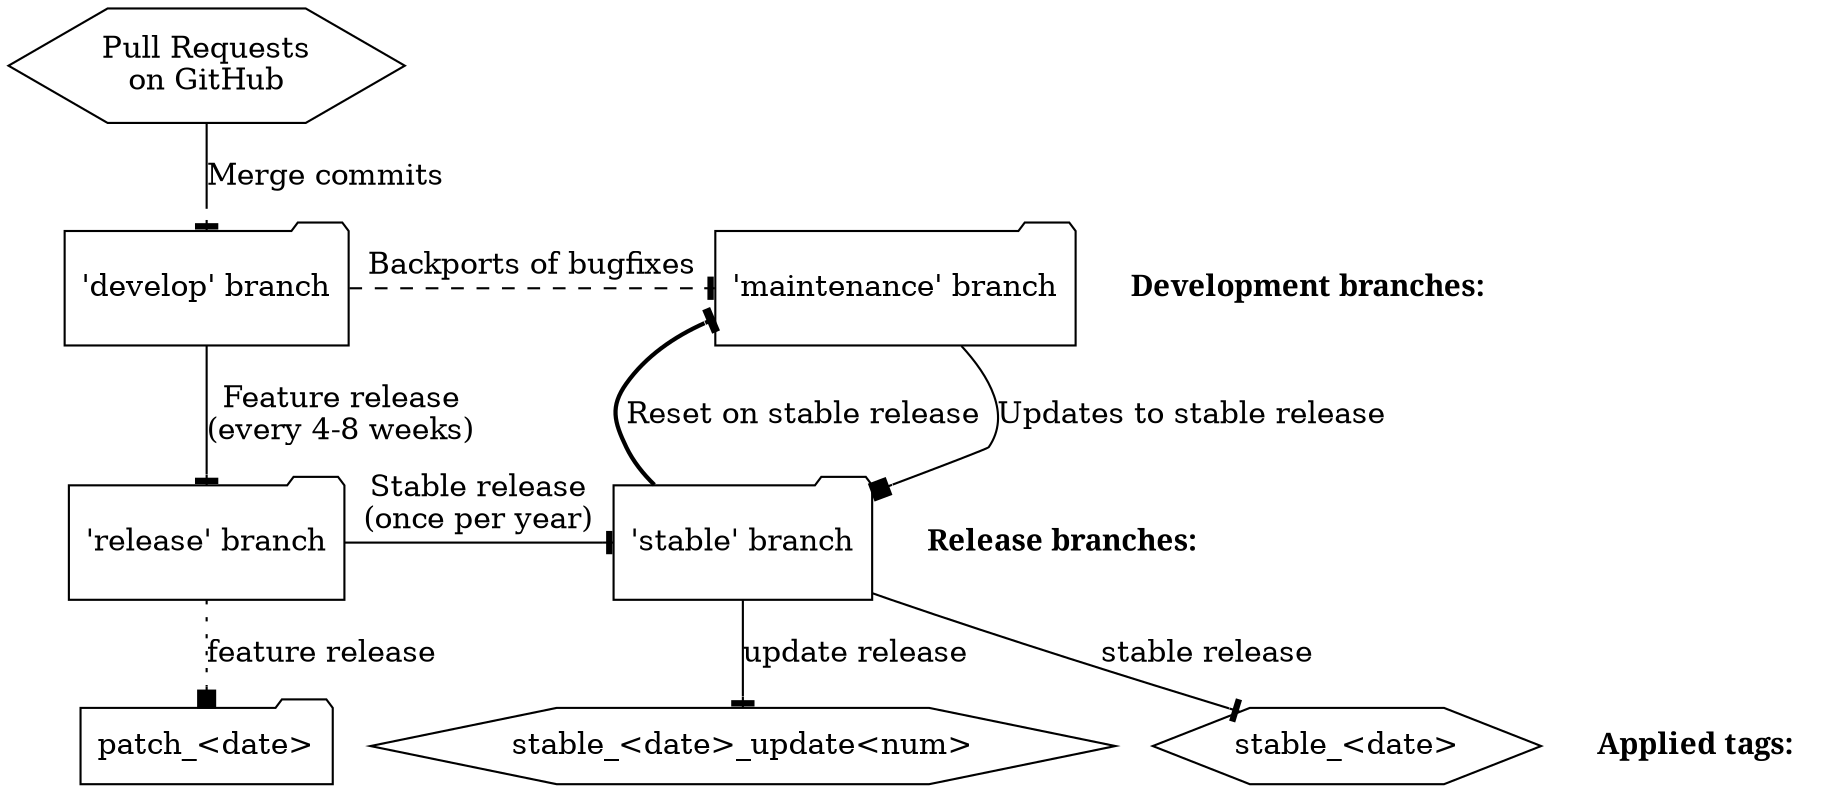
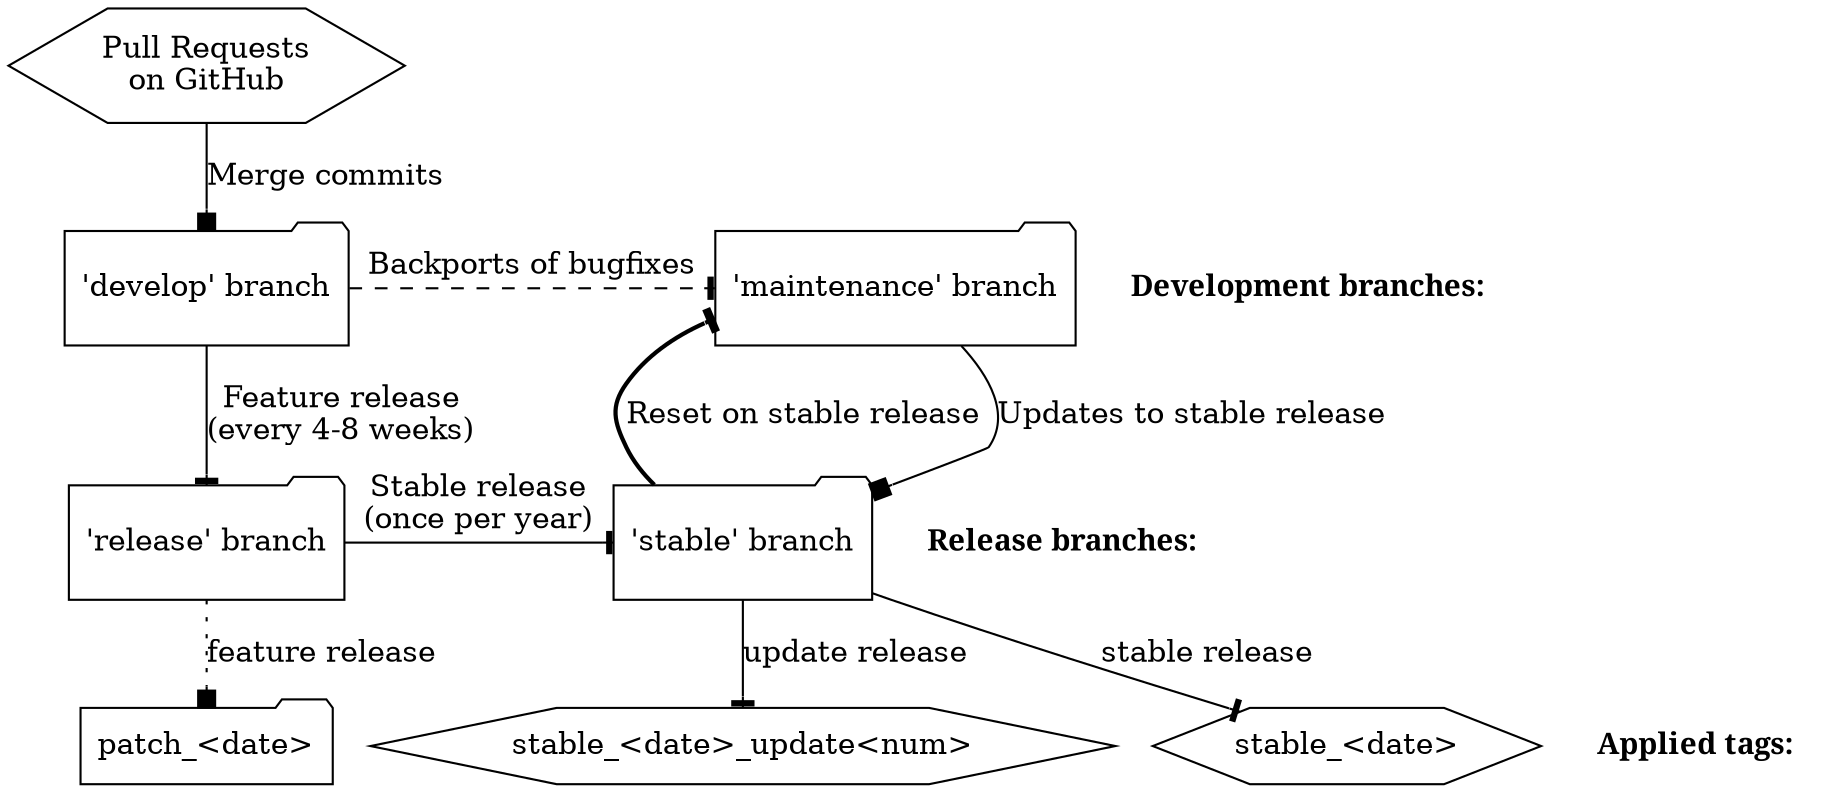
(207, 166) -> (207, 166)
